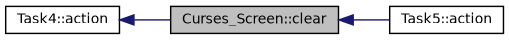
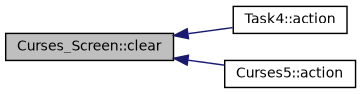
(152, 20) -> (211, 31)
(447, 20) -> (290, 74)
